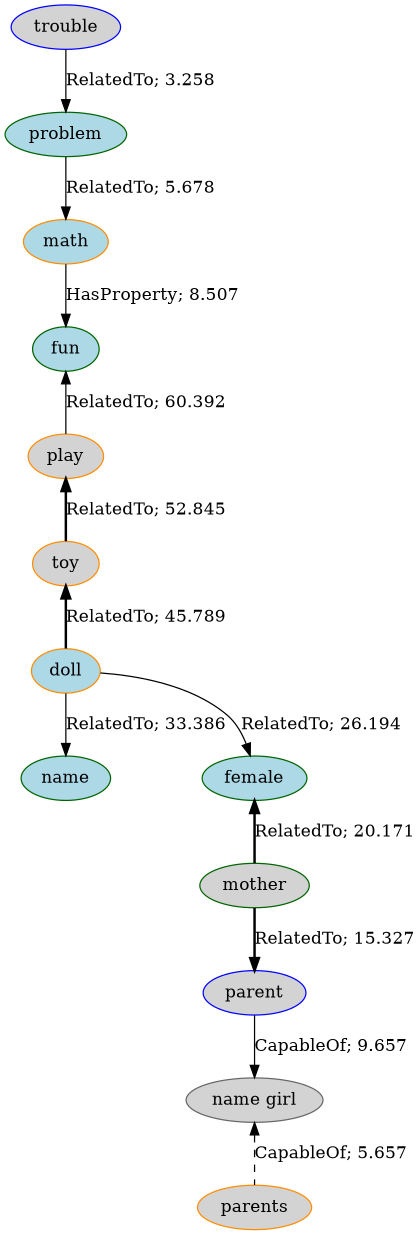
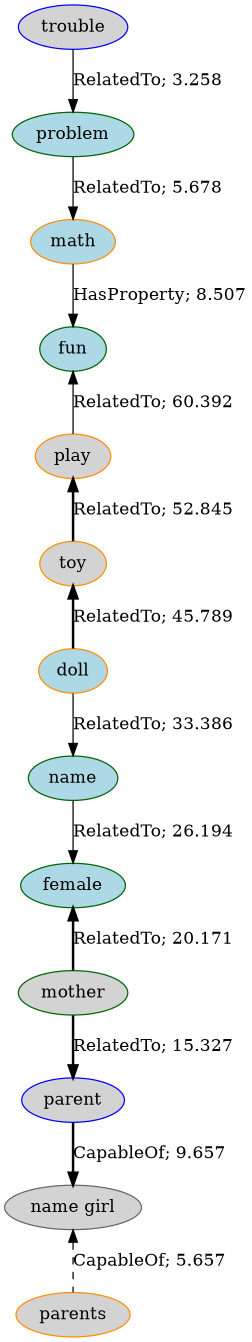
(184, 690) -> (73, 826)
(255, 1040) -> (73, 1148)
